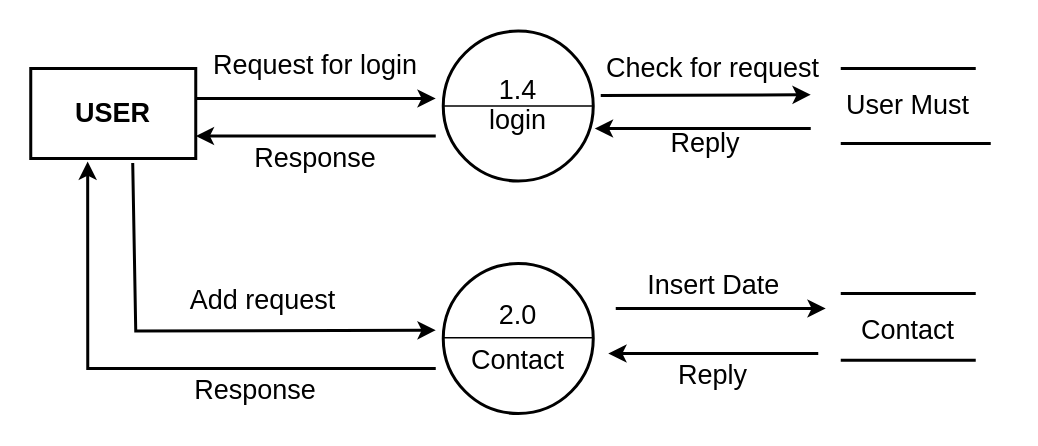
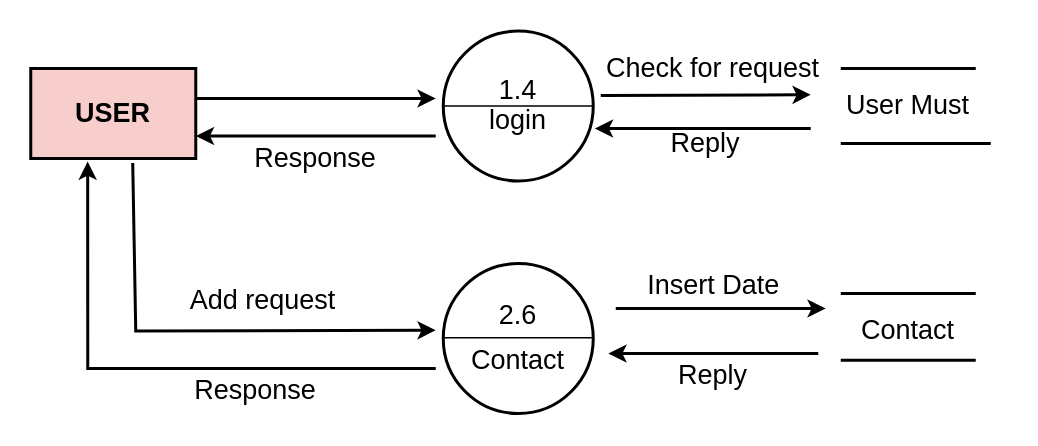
(316, 65) -> none
(113, 113) -> (113, 113)
(518, 316) -> (518, 316)
